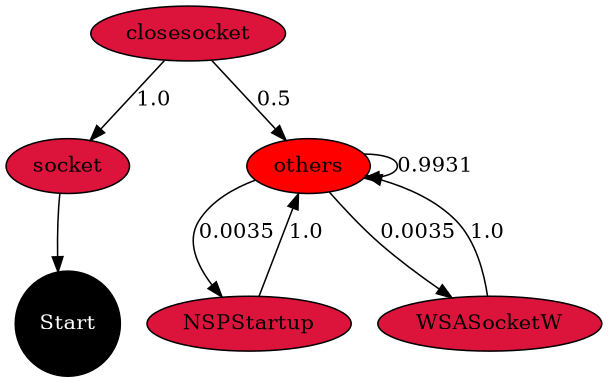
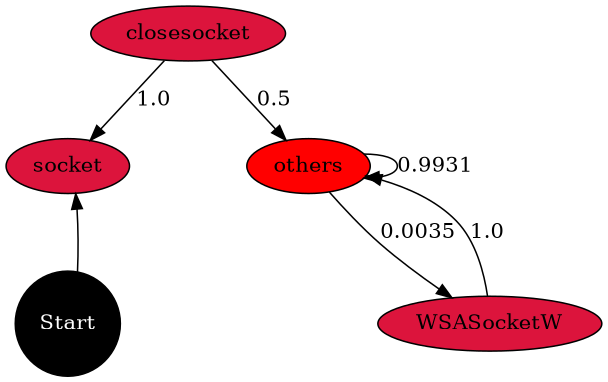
(58, 225) -> (78, 241)
(249, 324) -> none
